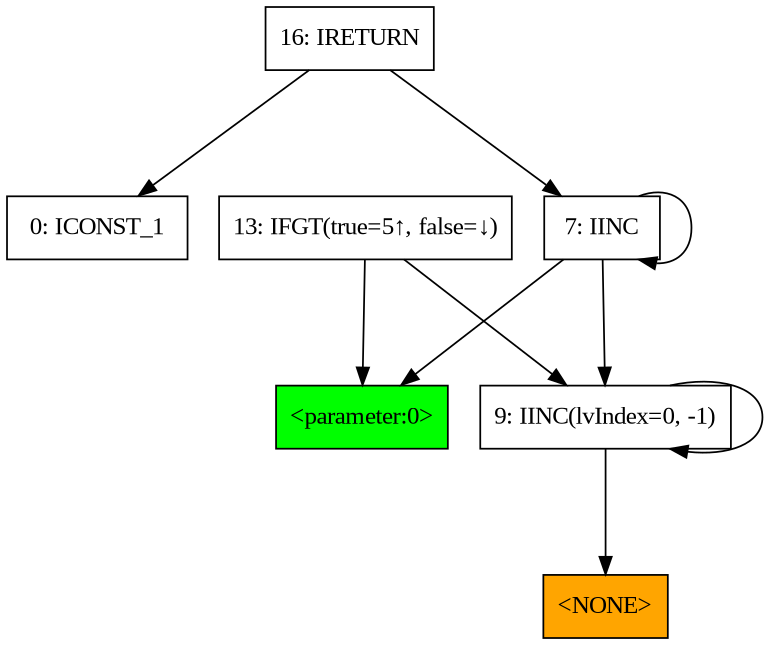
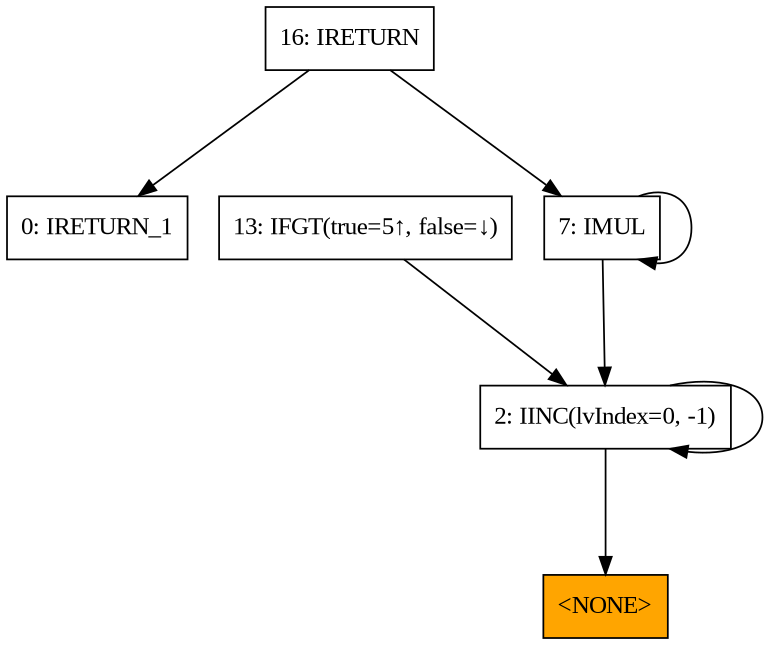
(97, 228) -> (97, 228)
(602, 228) -> (602, 228)
(362, 417) -> none
(606, 417) -> (606, 417)
